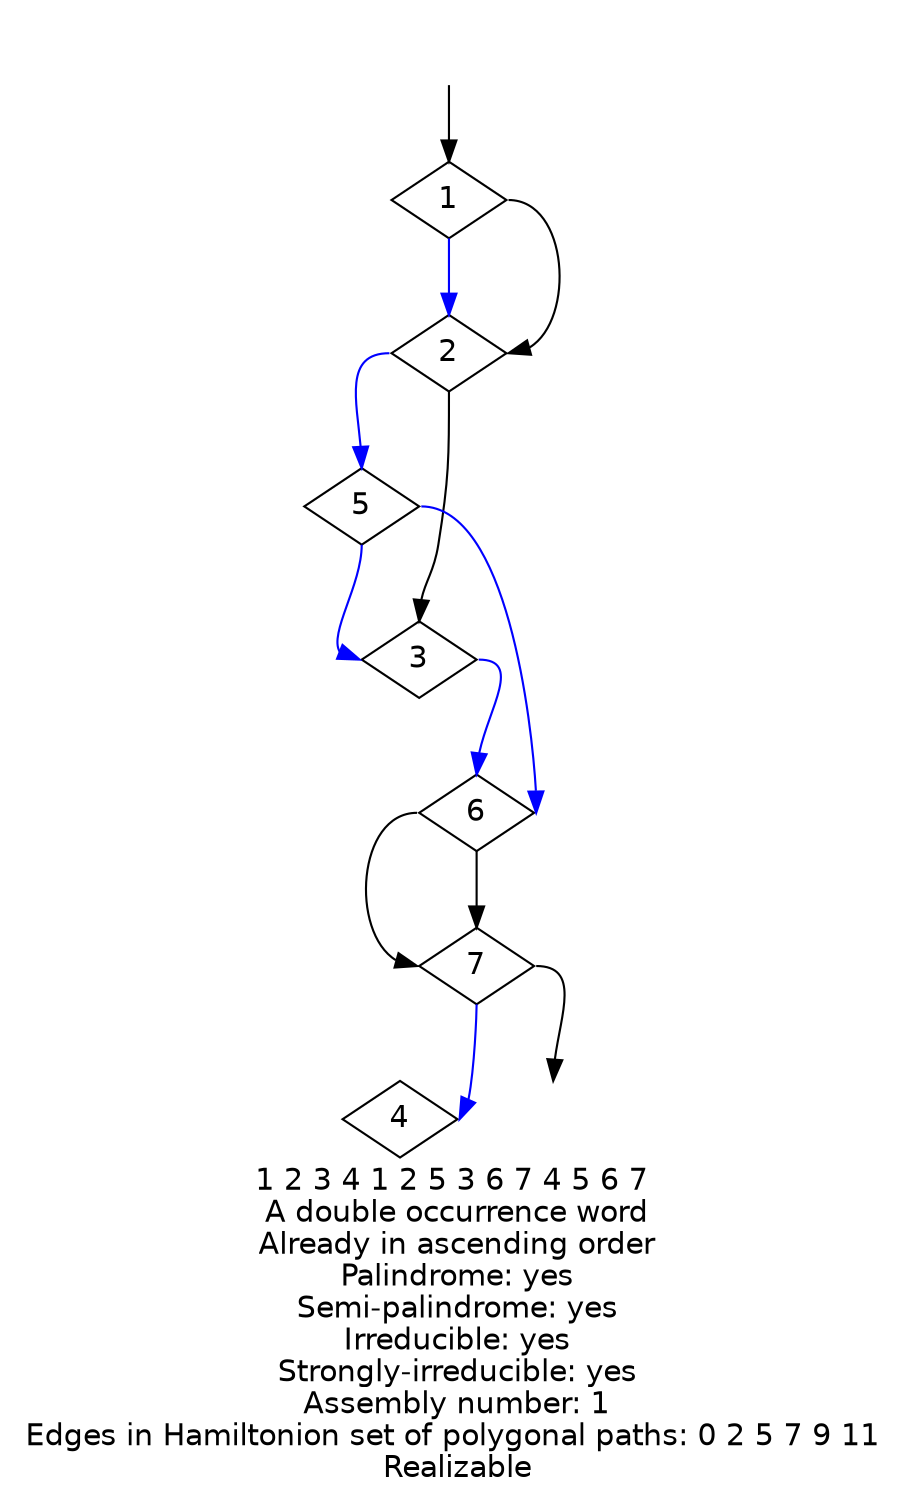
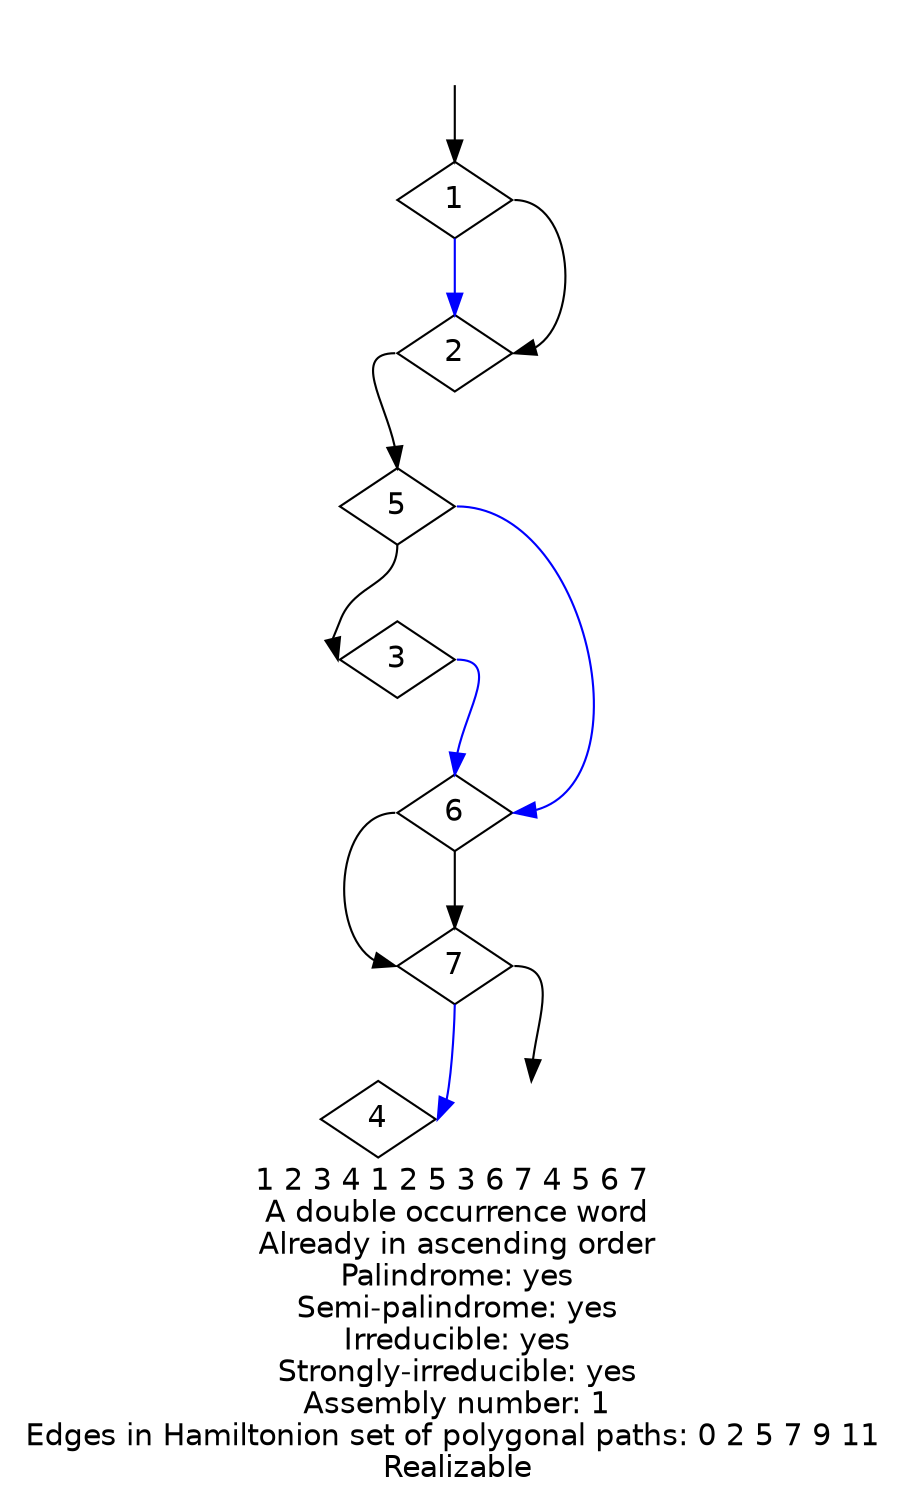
(356, 390) -> (378, 394)
(445, 497) -> none
(349, 598) -> (365, 591)
